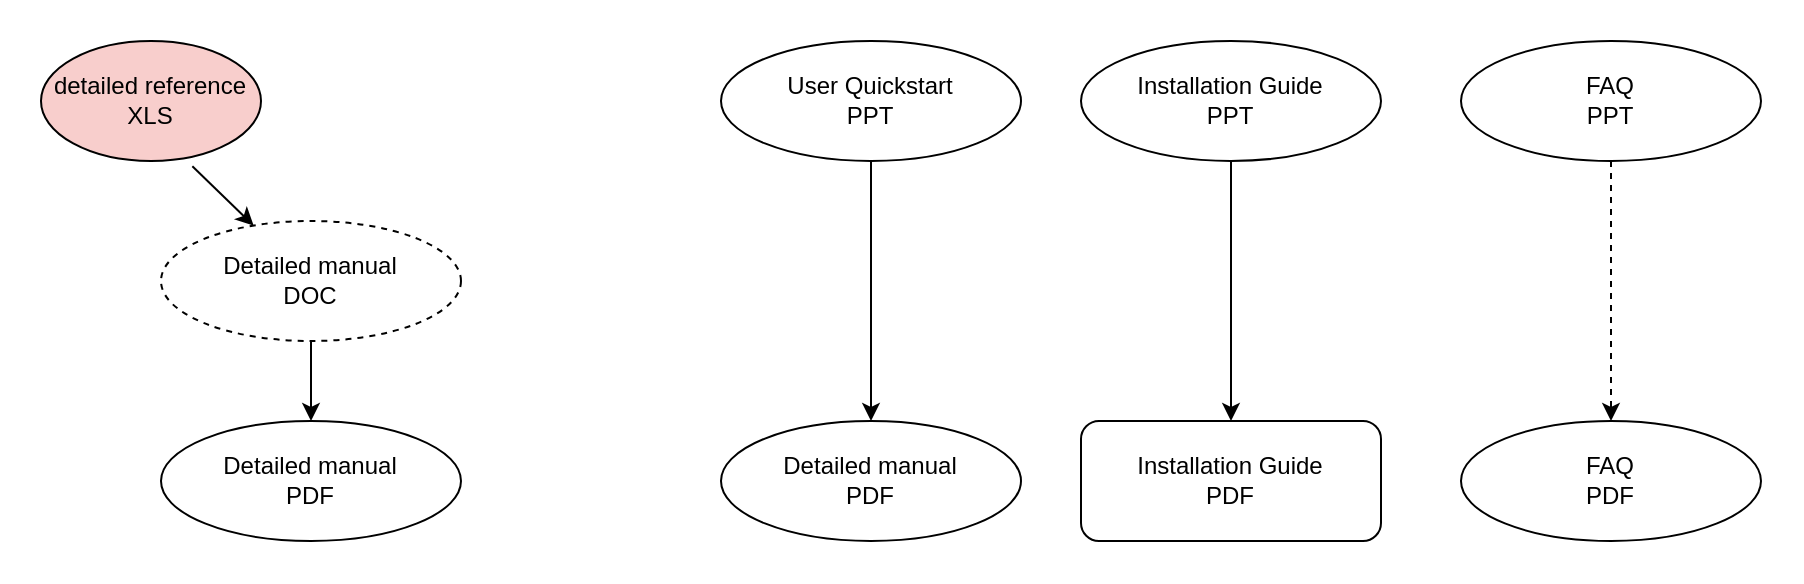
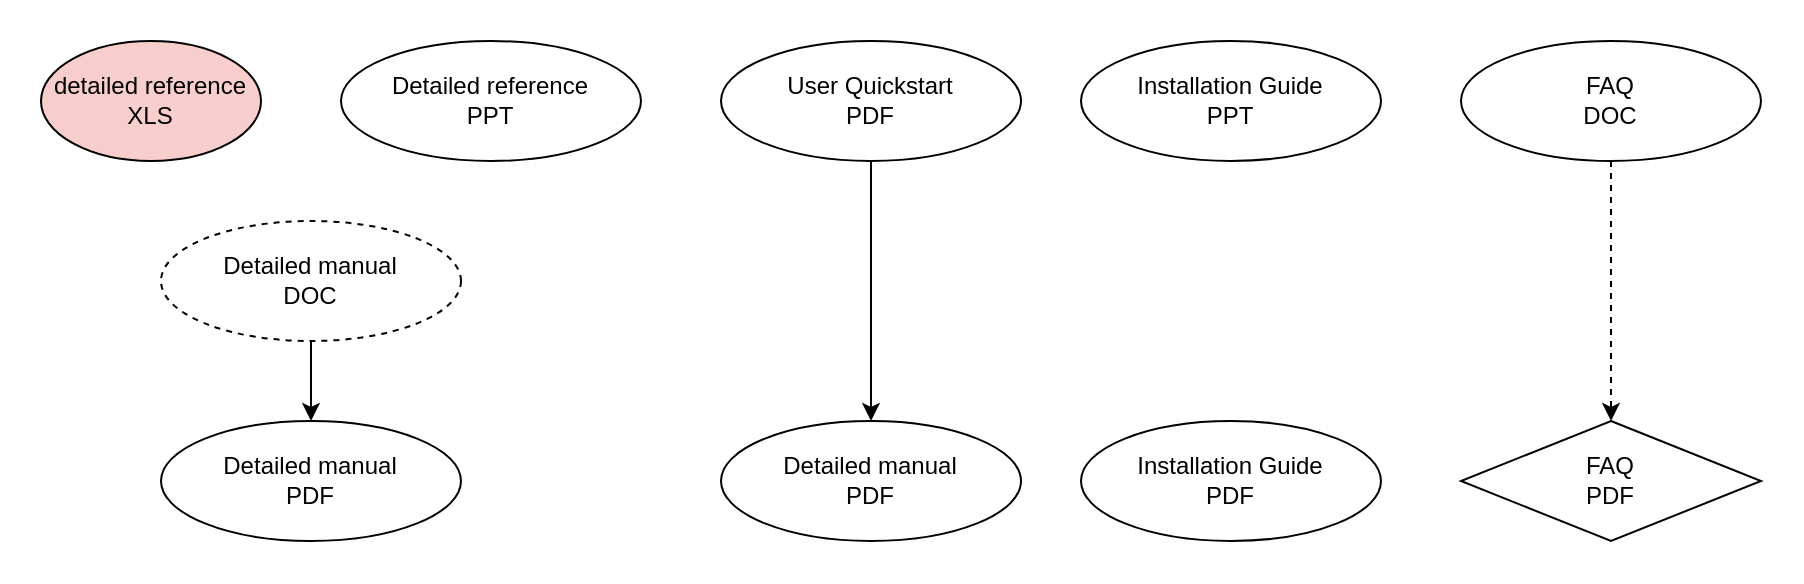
none -> (491, 101)
(871, 101) -> (871, 101)
(1611, 101) -> (1611, 101)
(218, 191) -> none
(1231, 284) -> none
(1231, 481) -> (1231, 481)
(1611, 481) -> (1611, 481)
